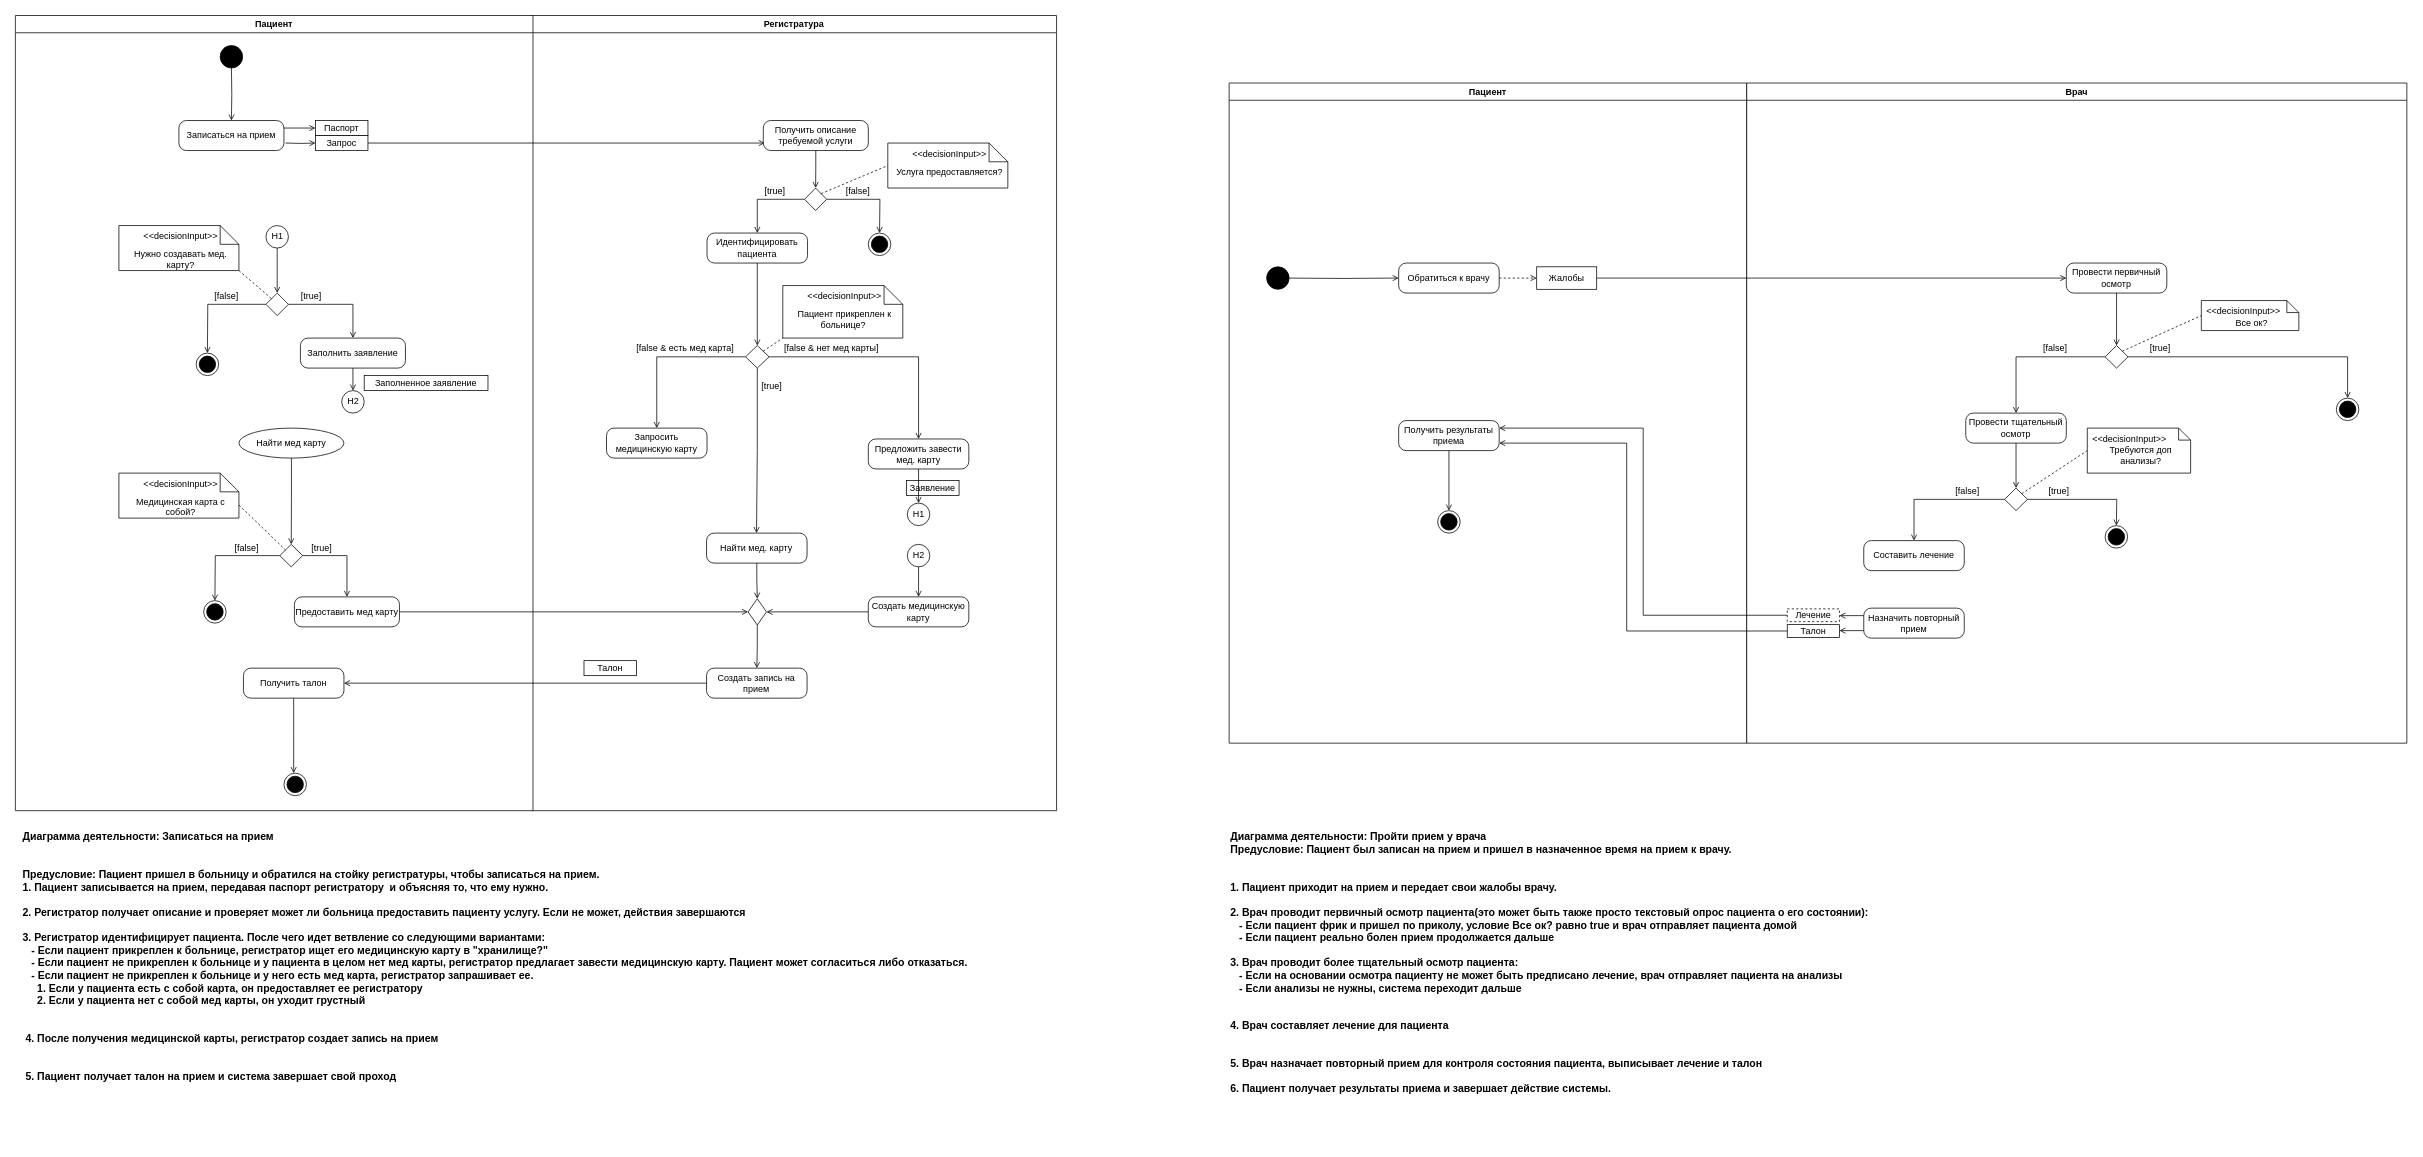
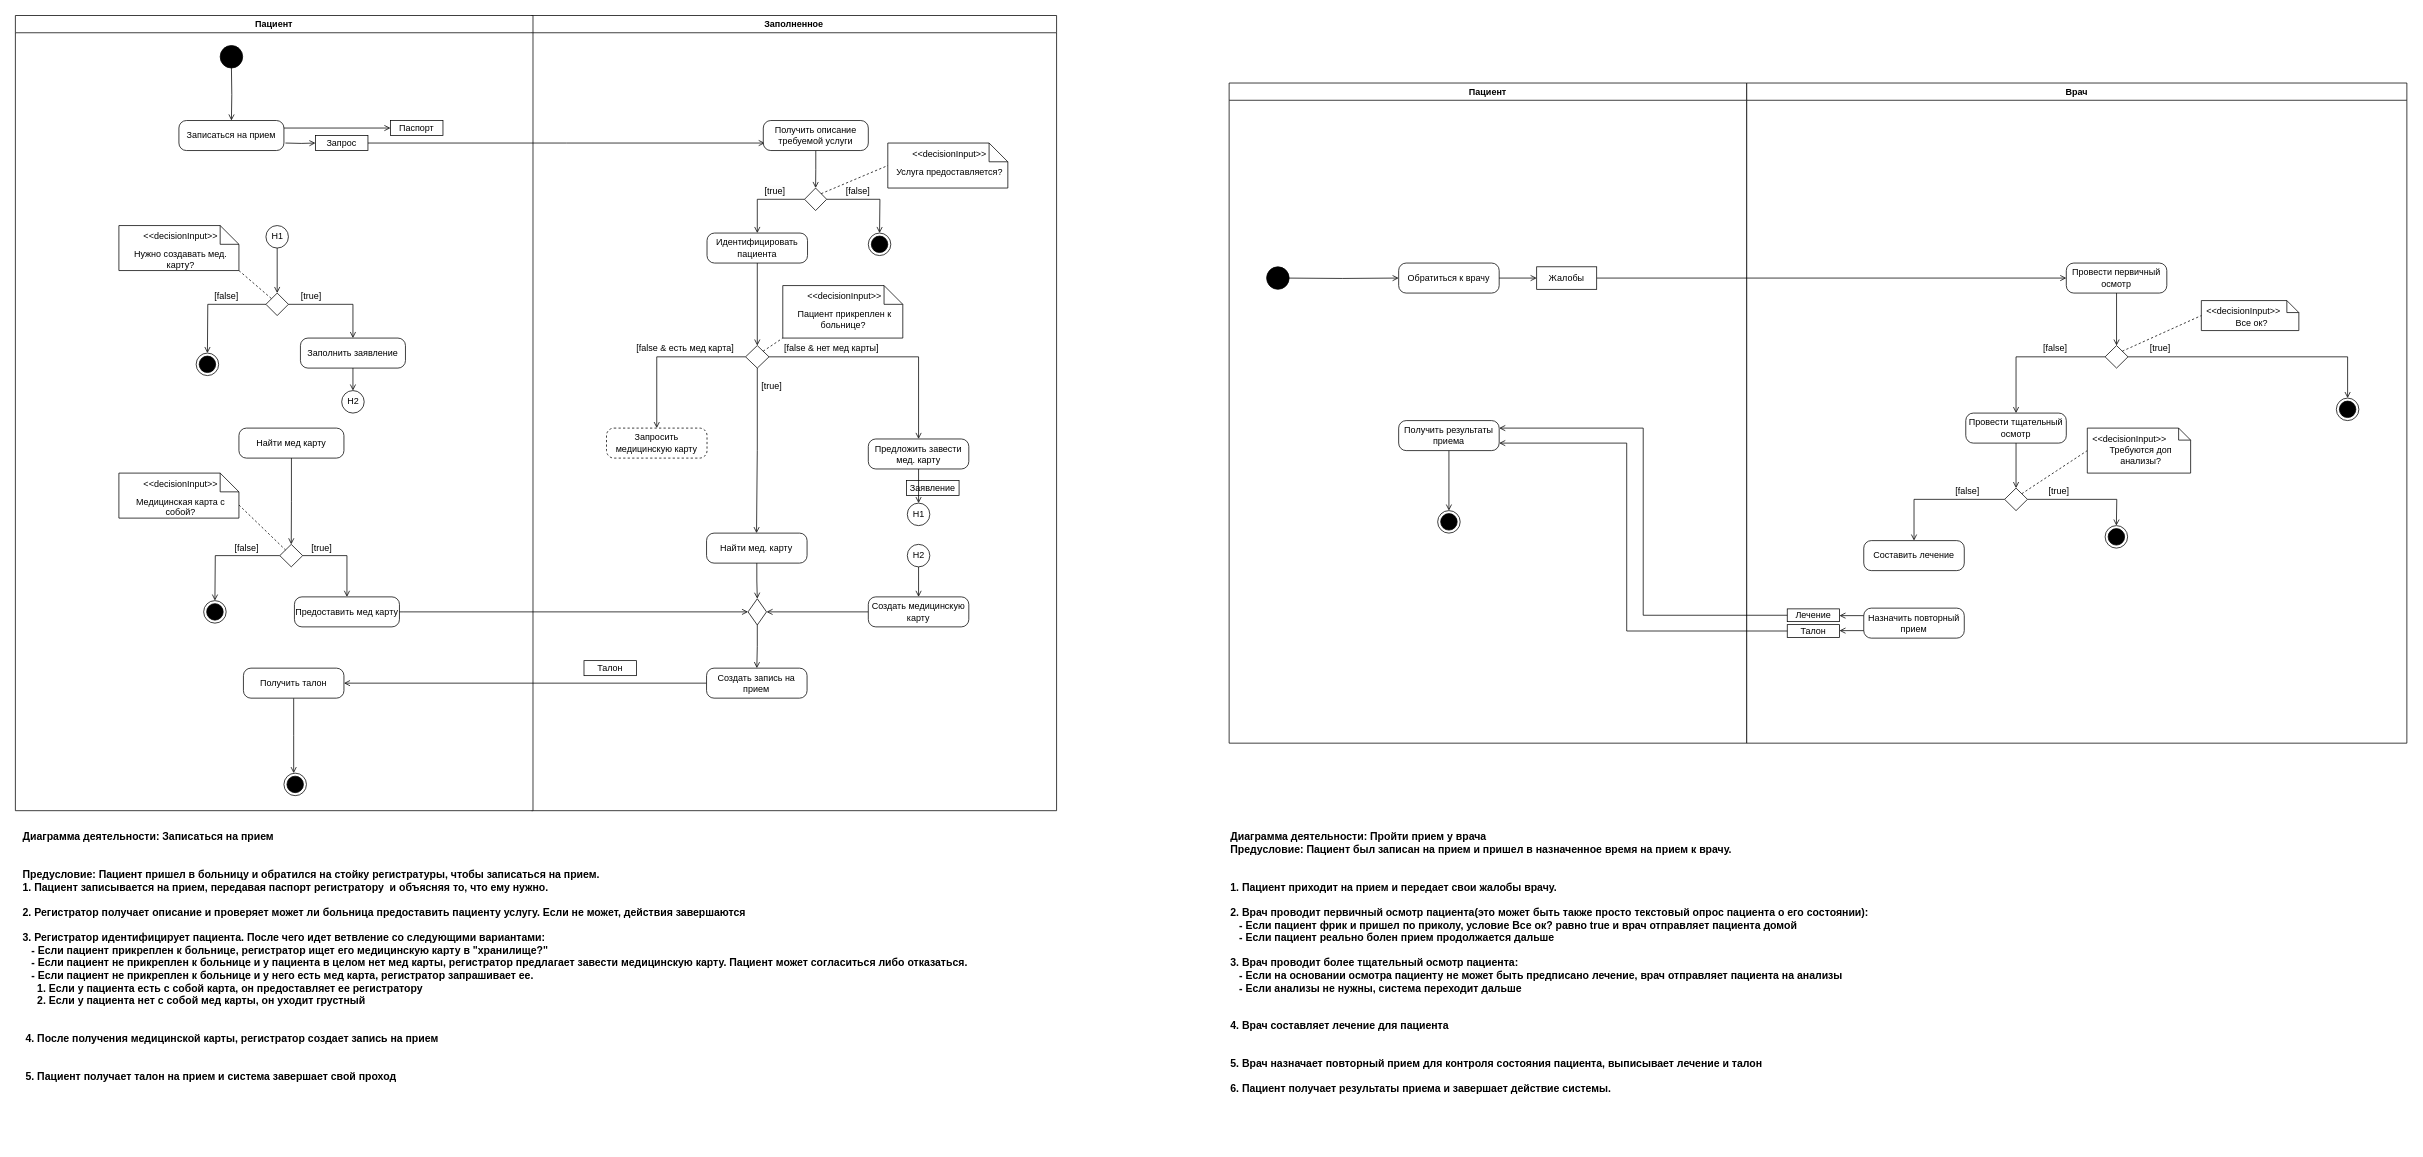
(794, 24) -> (794, 24)
(342, 128) -> (417, 128)
(1516, 278) -> (1516, 278)
(426, 383) -> none
(291, 443) -> (291, 443)
(657, 443) -> (657, 443)
(1813, 615) -> (1813, 615)
